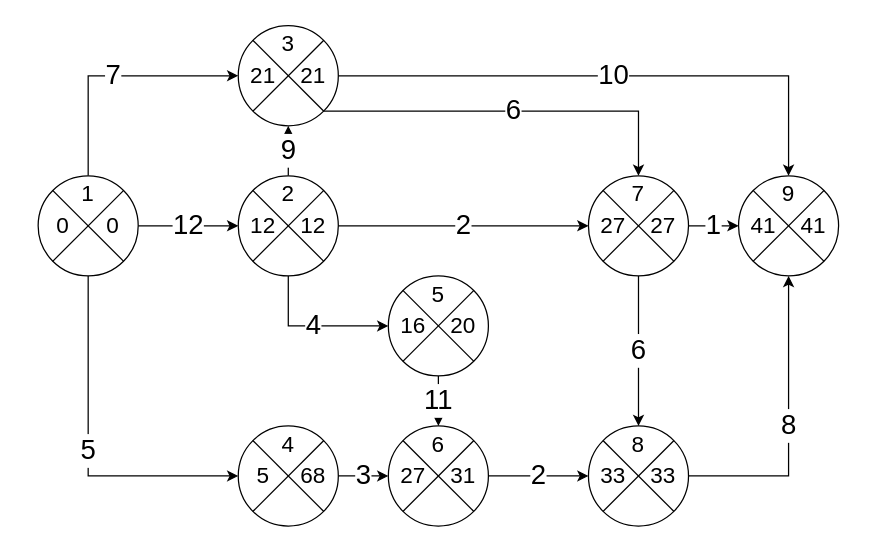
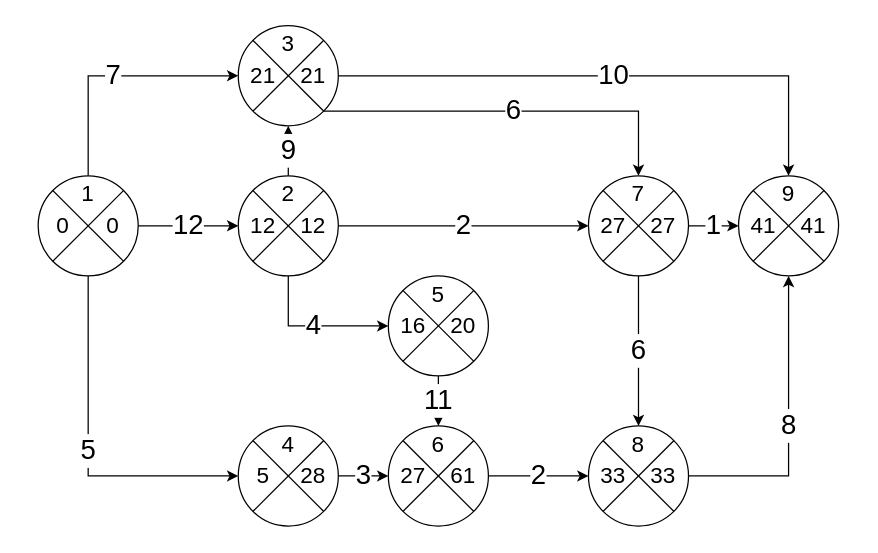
(313, 476) -> (313, 476)
(463, 476) -> (463, 476)
